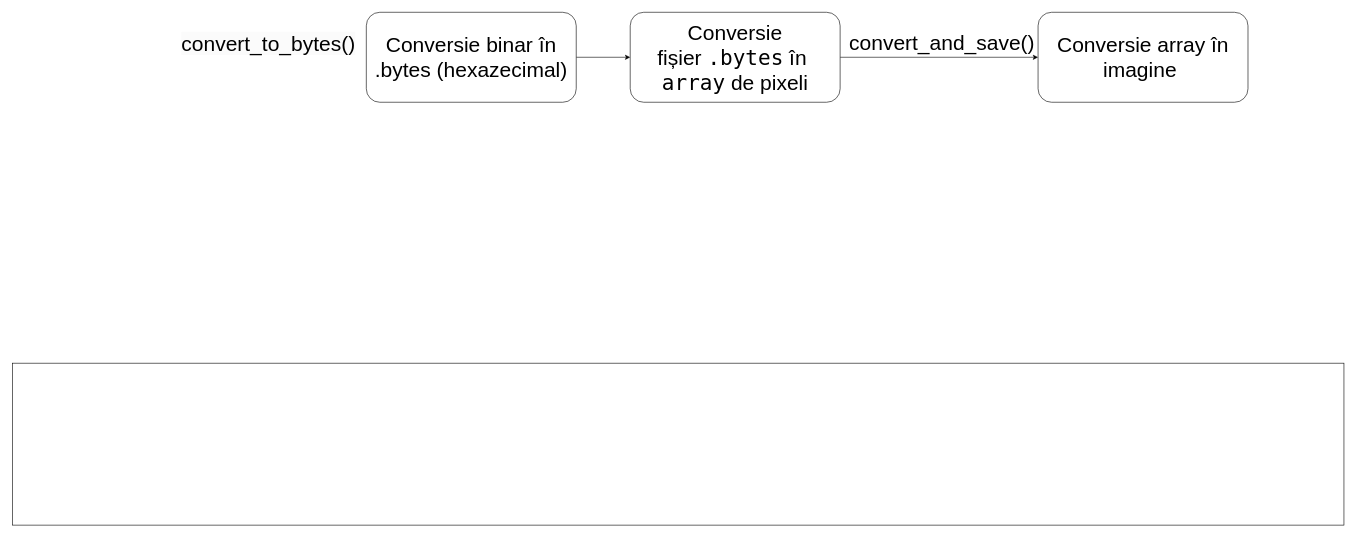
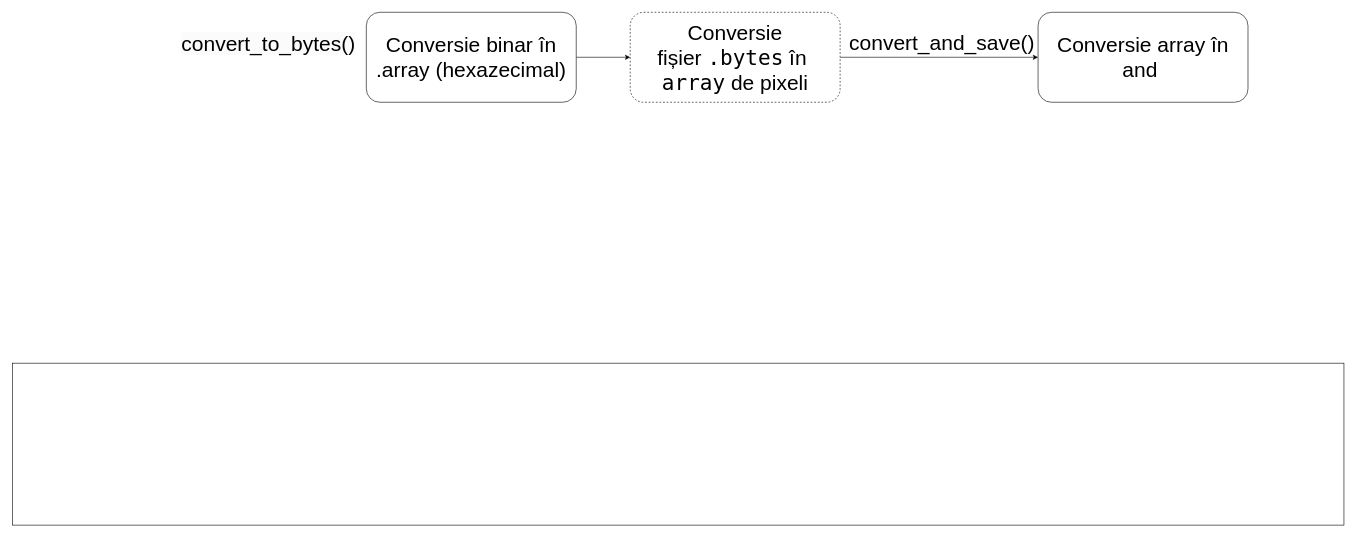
(471, 57) -> (471, 57)
(735, 57) -> (735, 57)
(1143, 57) -> (1143, 57)
